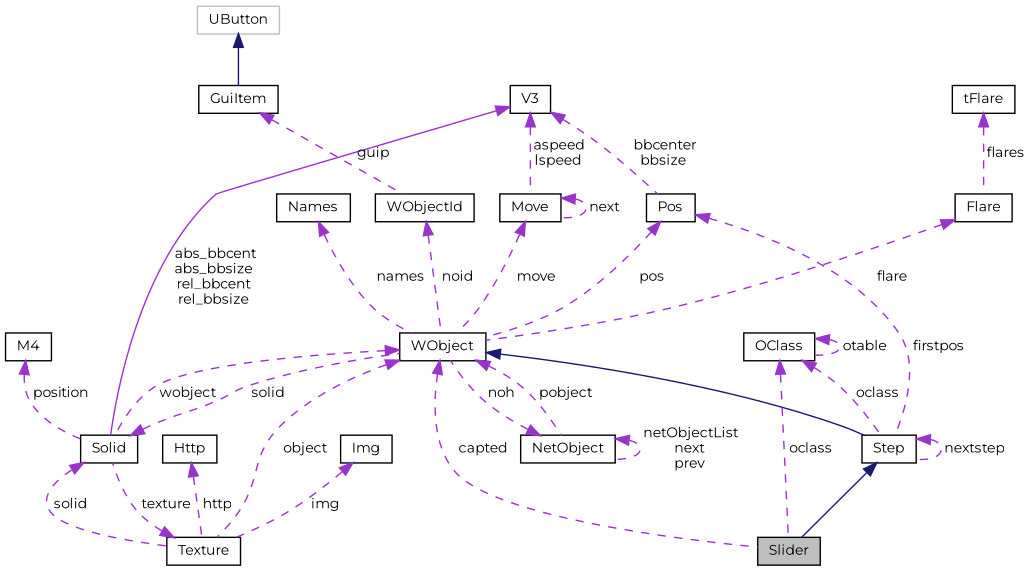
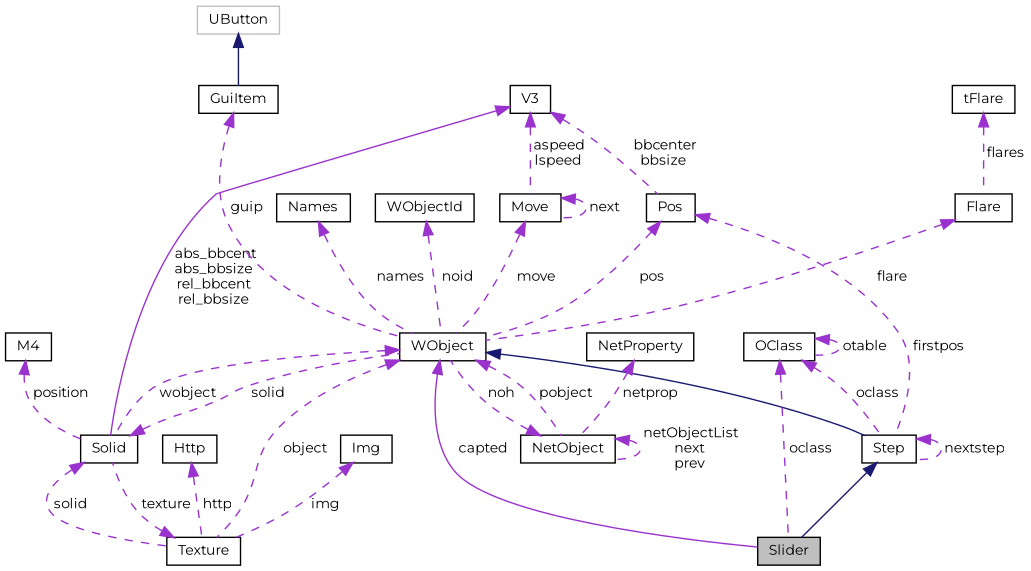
(328, 151) -> (262, 268)
none -> (640, 347)
(552, 514) -> (552, 514)
